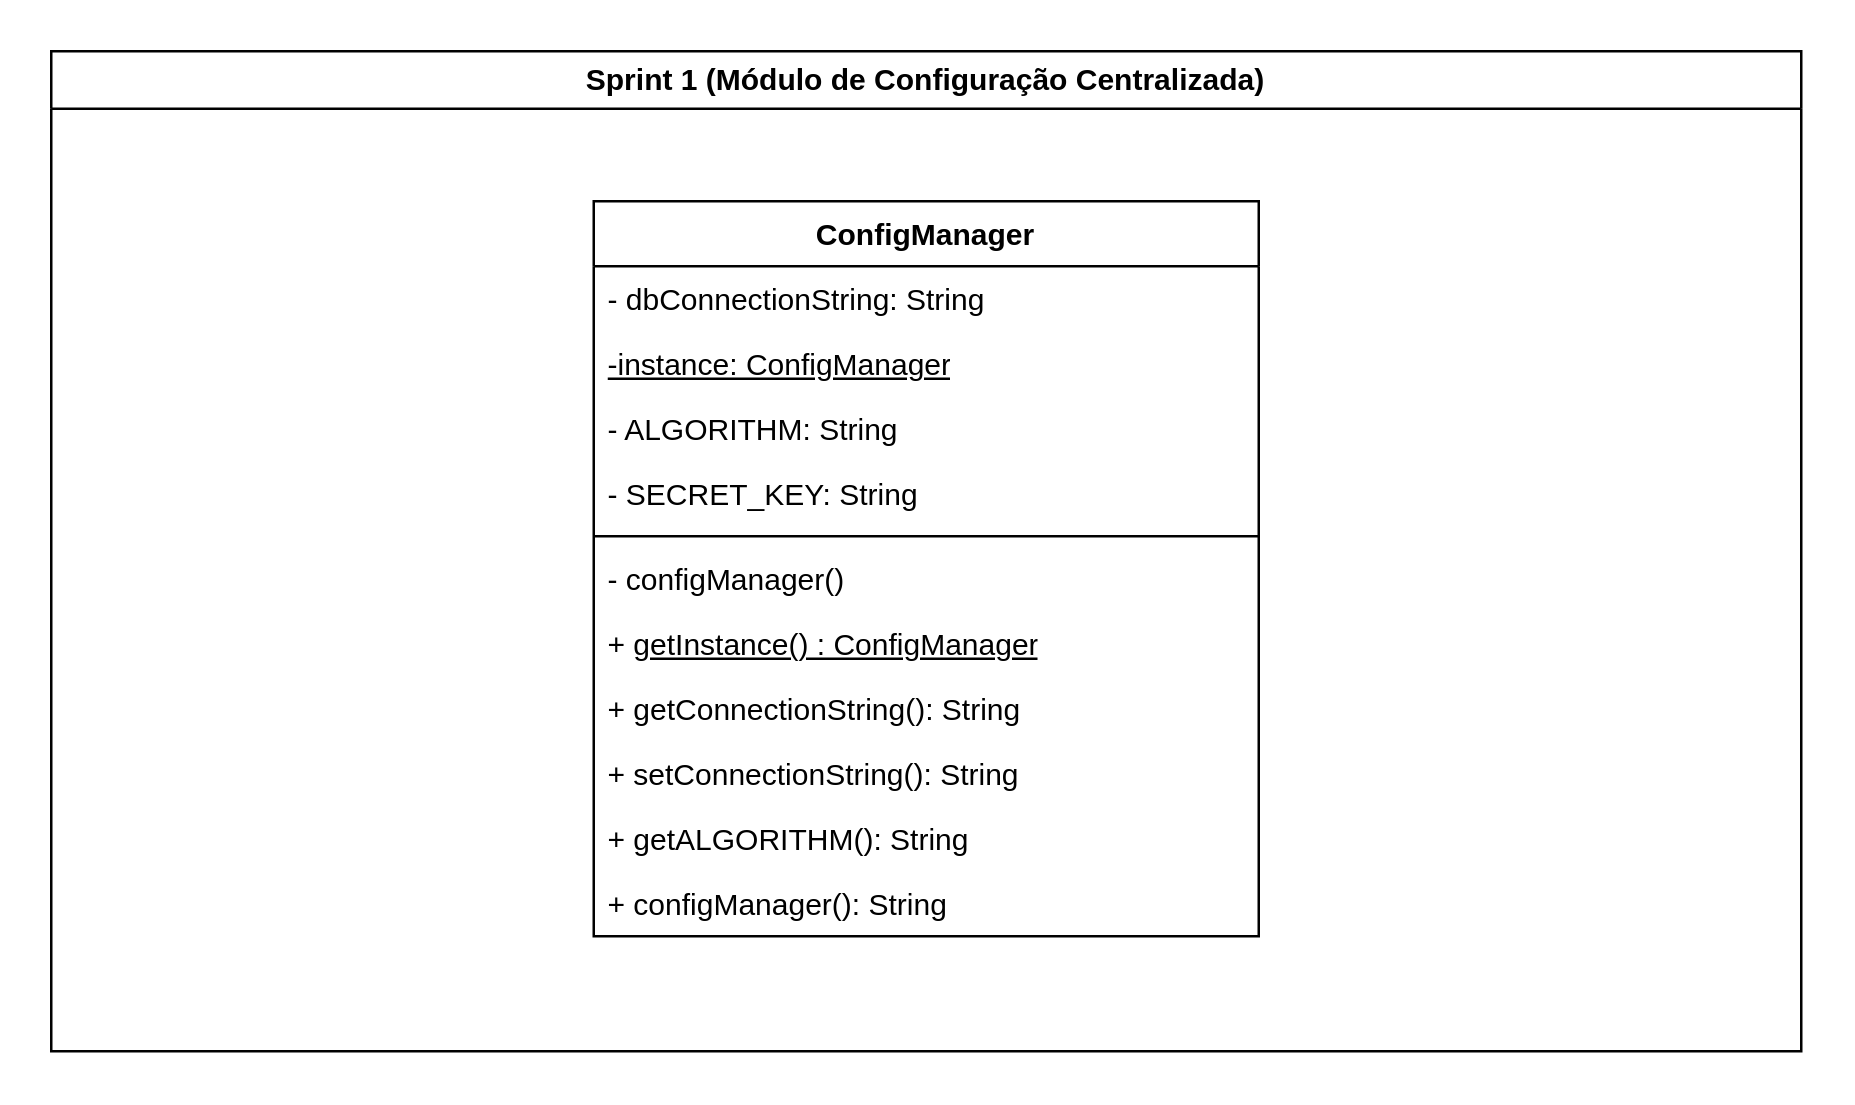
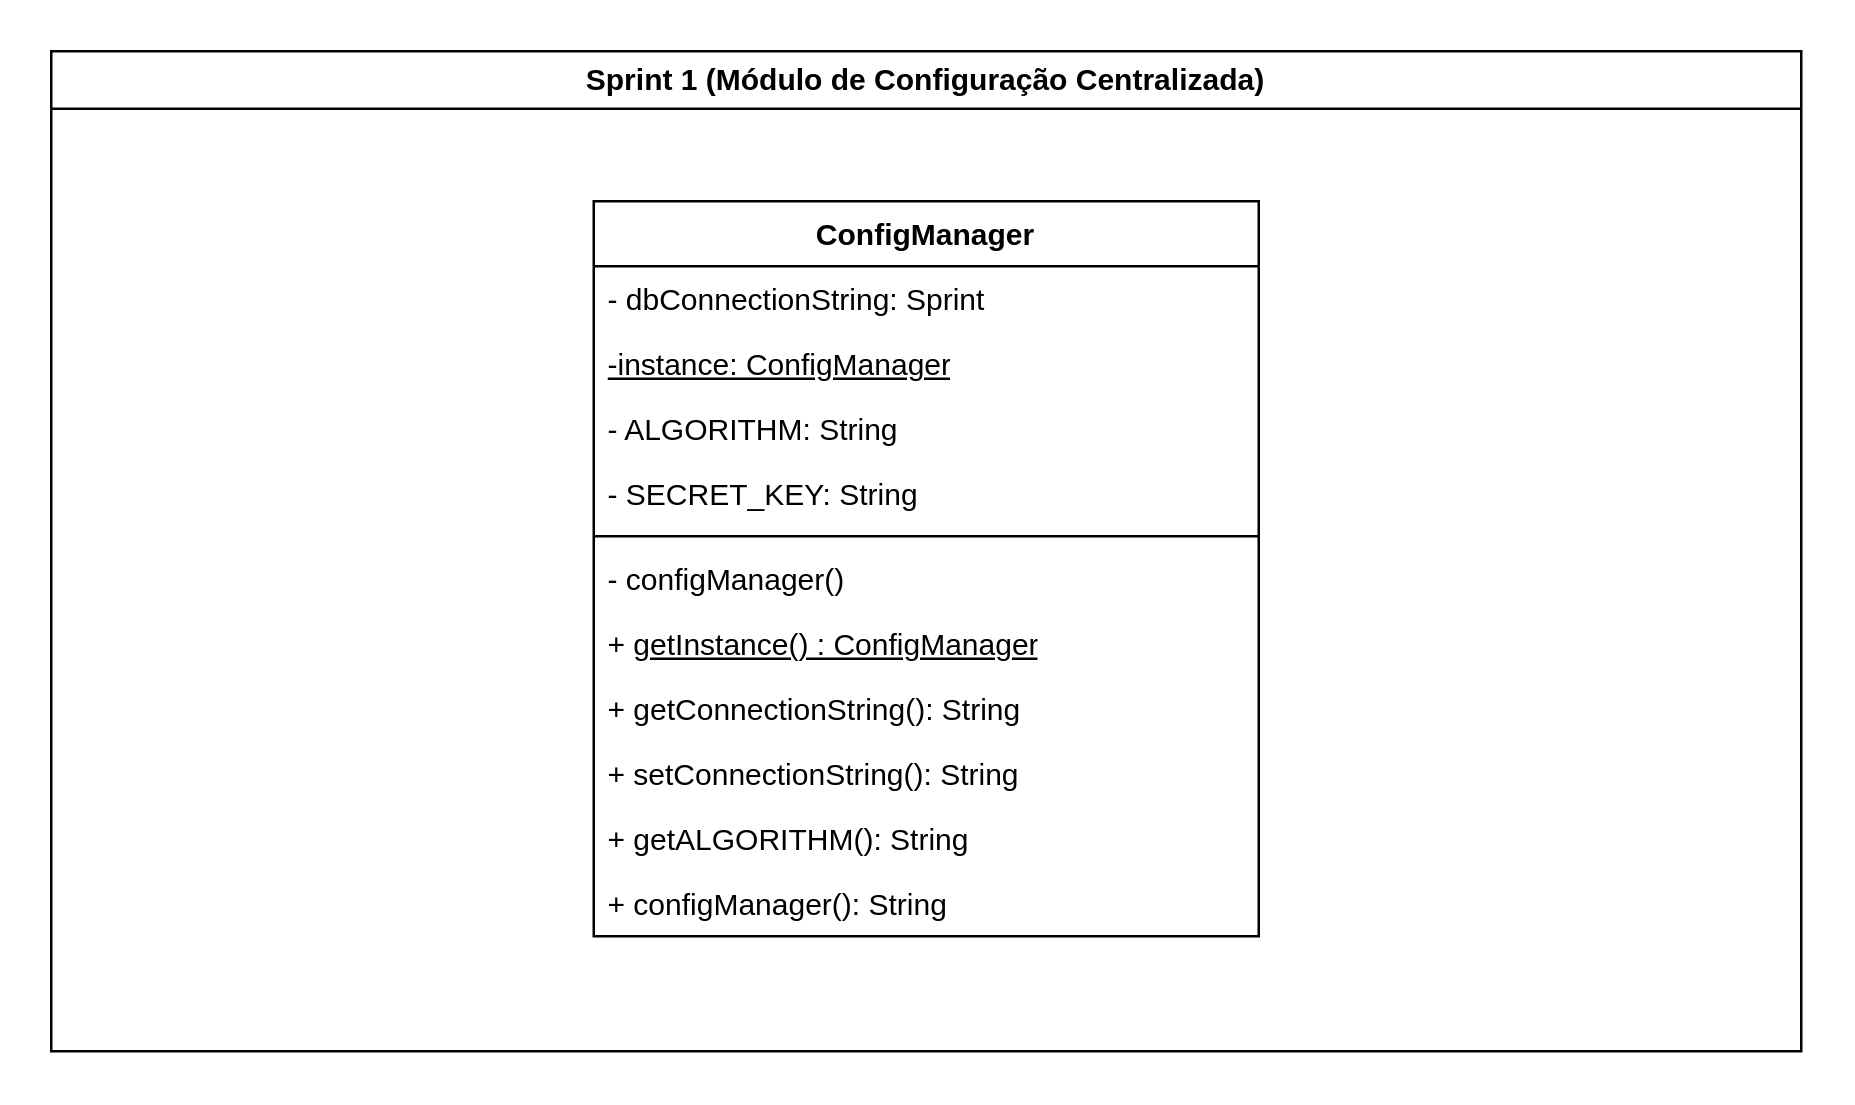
(821, 302) -> (821, 302)
